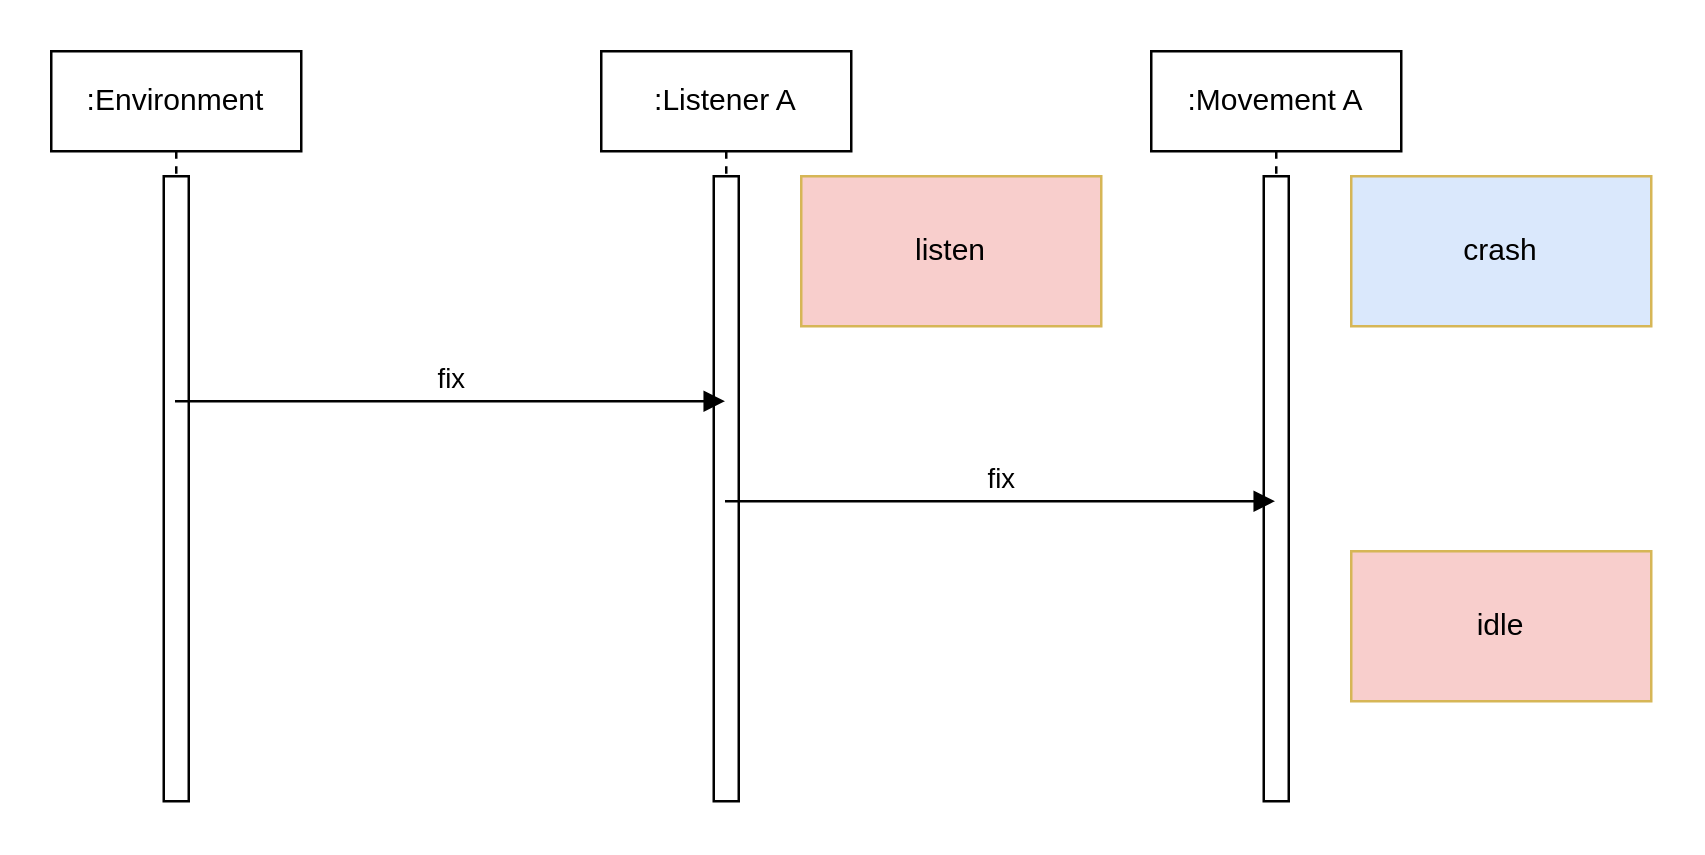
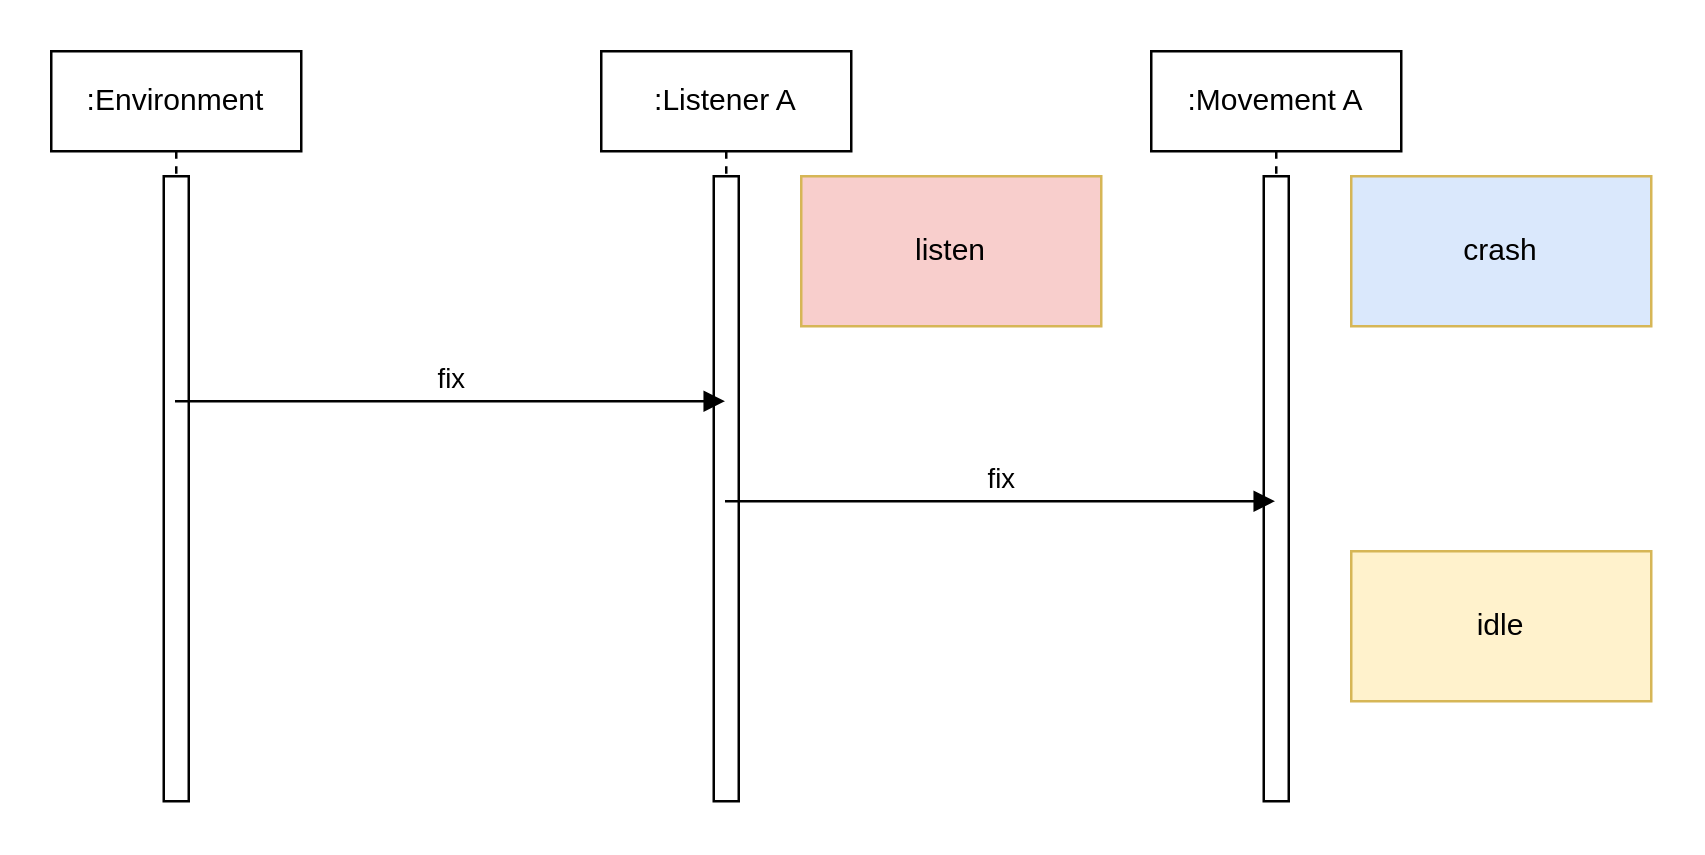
(1501, 626) -> (1501, 626)
